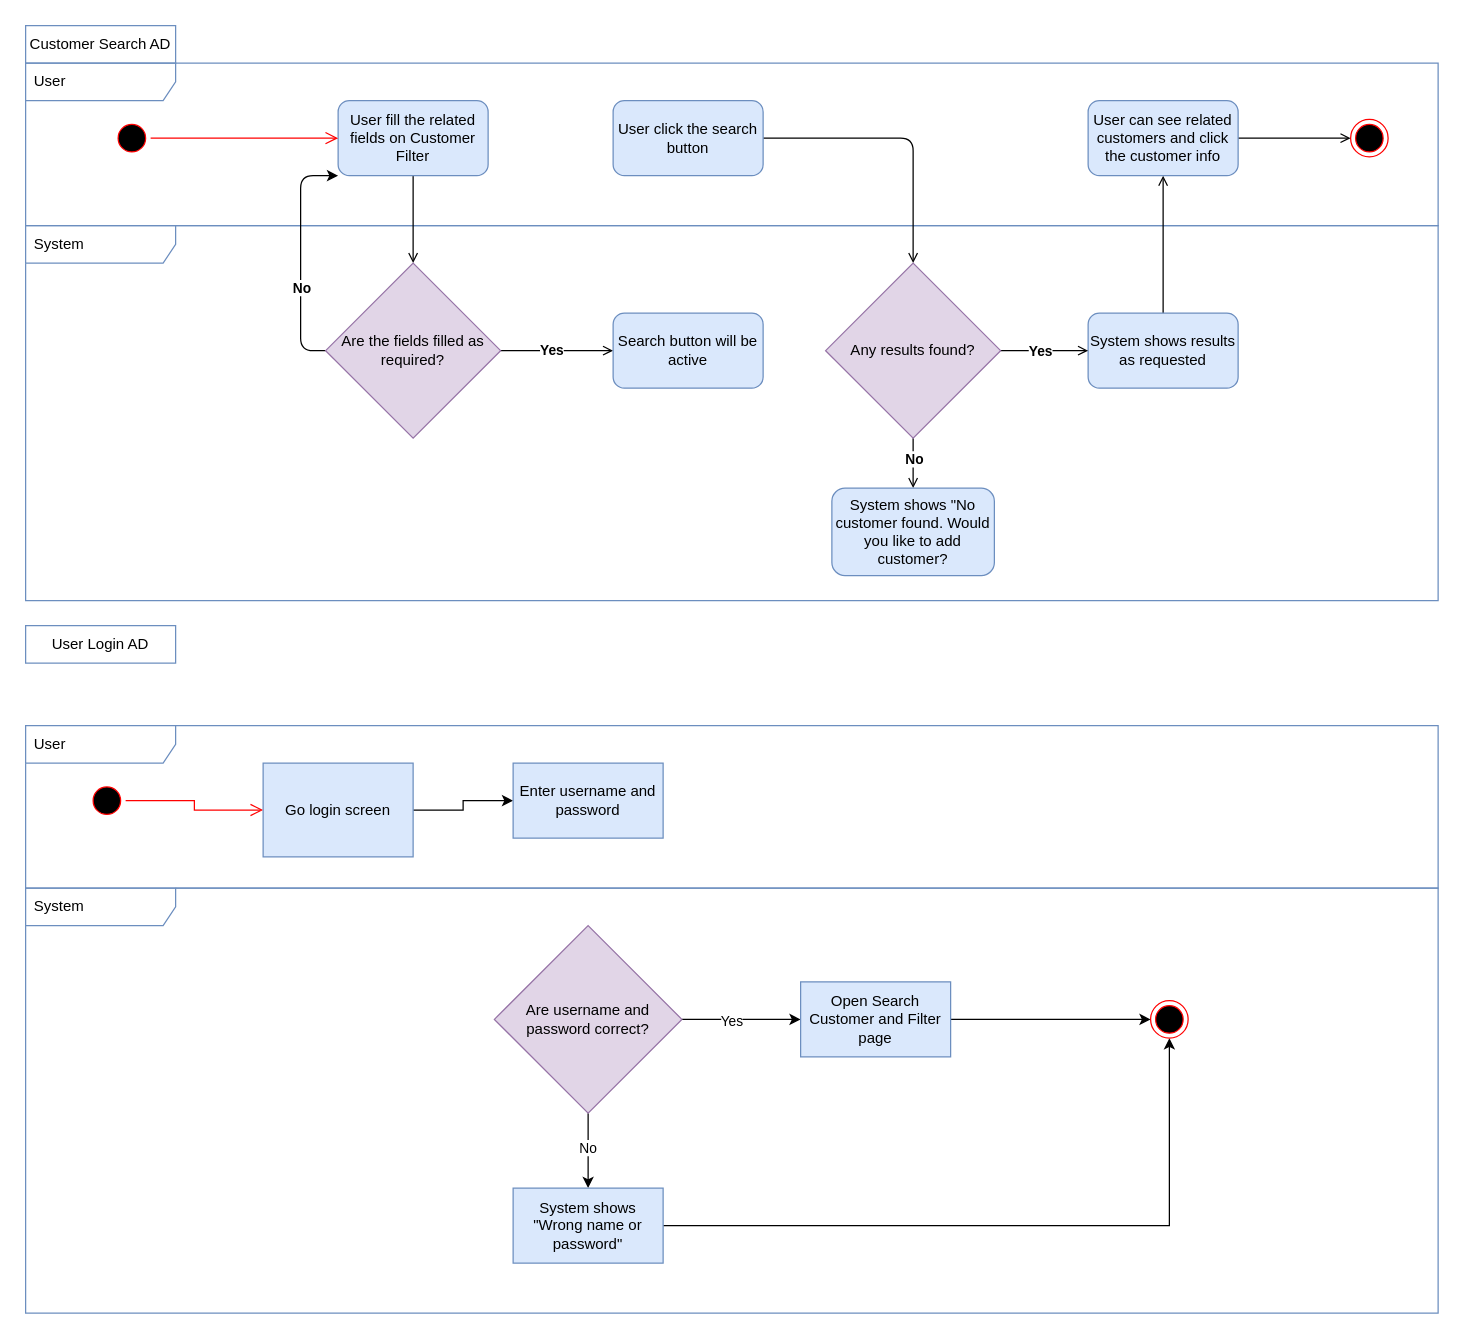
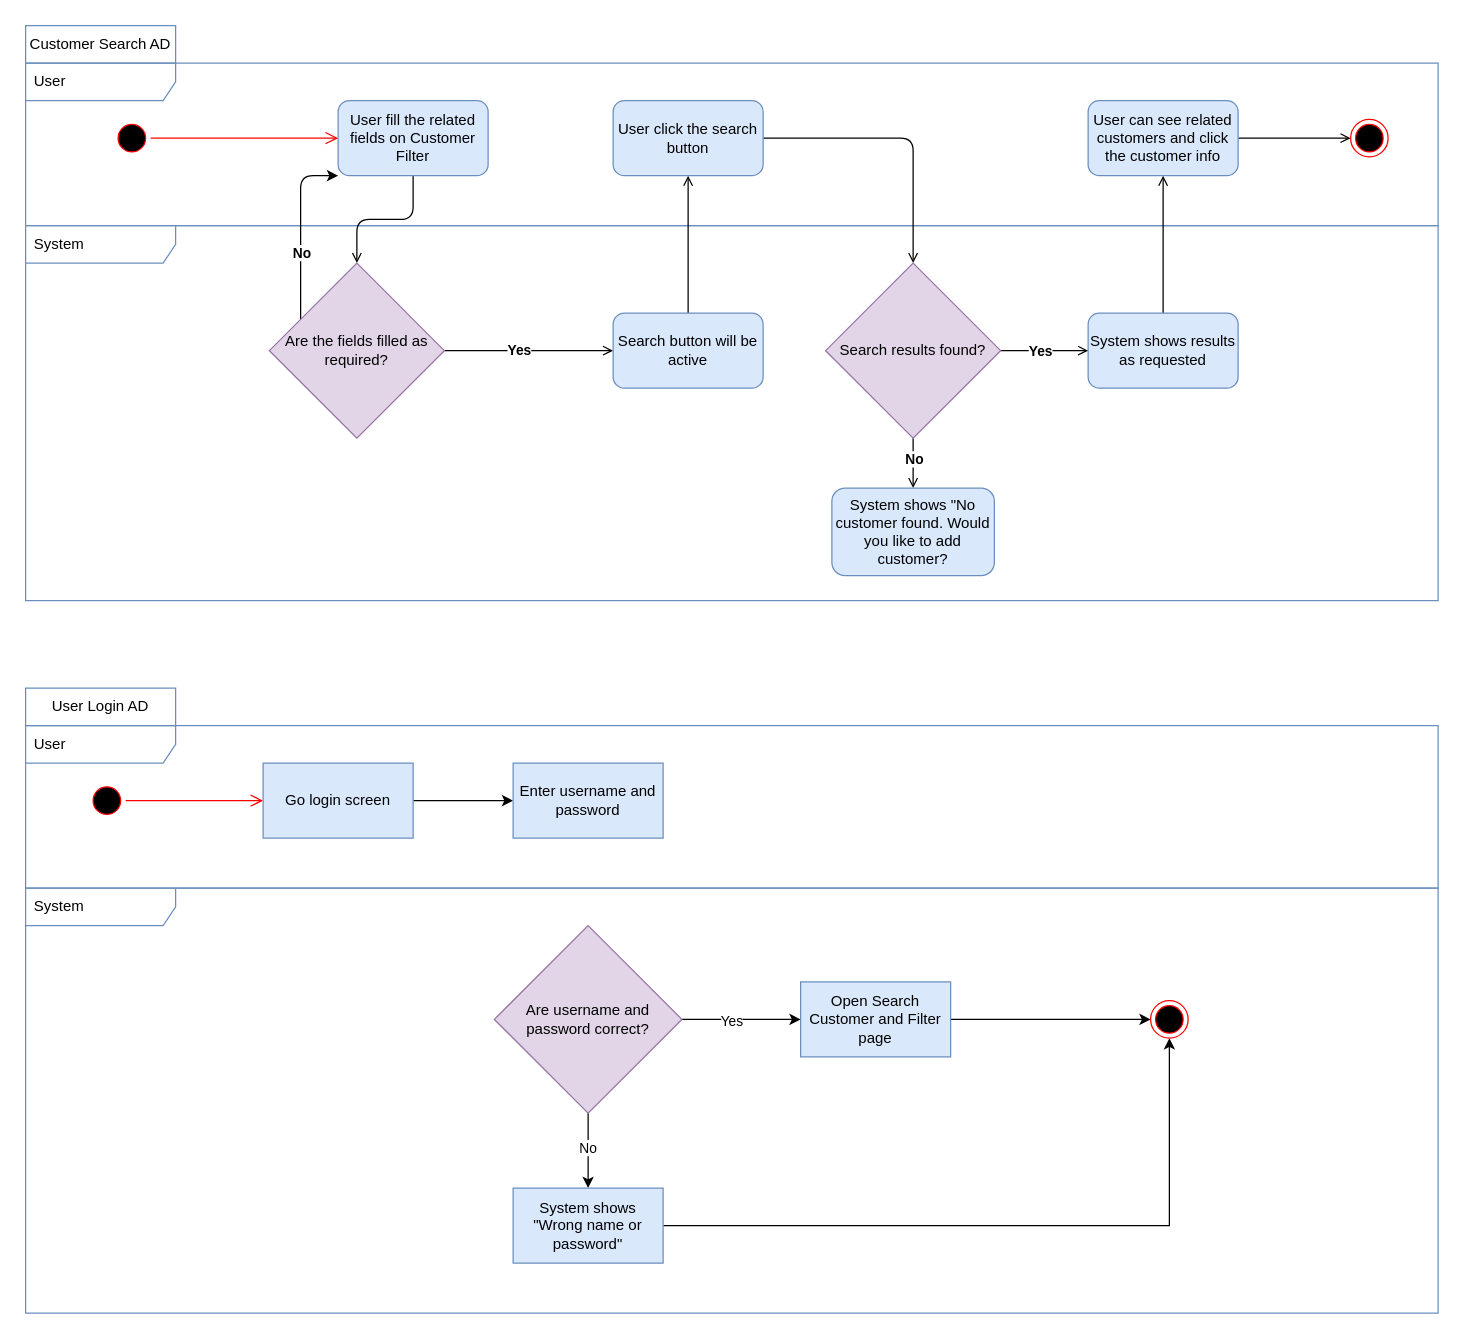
none -> (688, 246)
(413, 351) -> (357, 351)
(913, 351) -> (913, 351)
(101, 644) -> (101, 707)
(338, 810) -> (338, 801)
